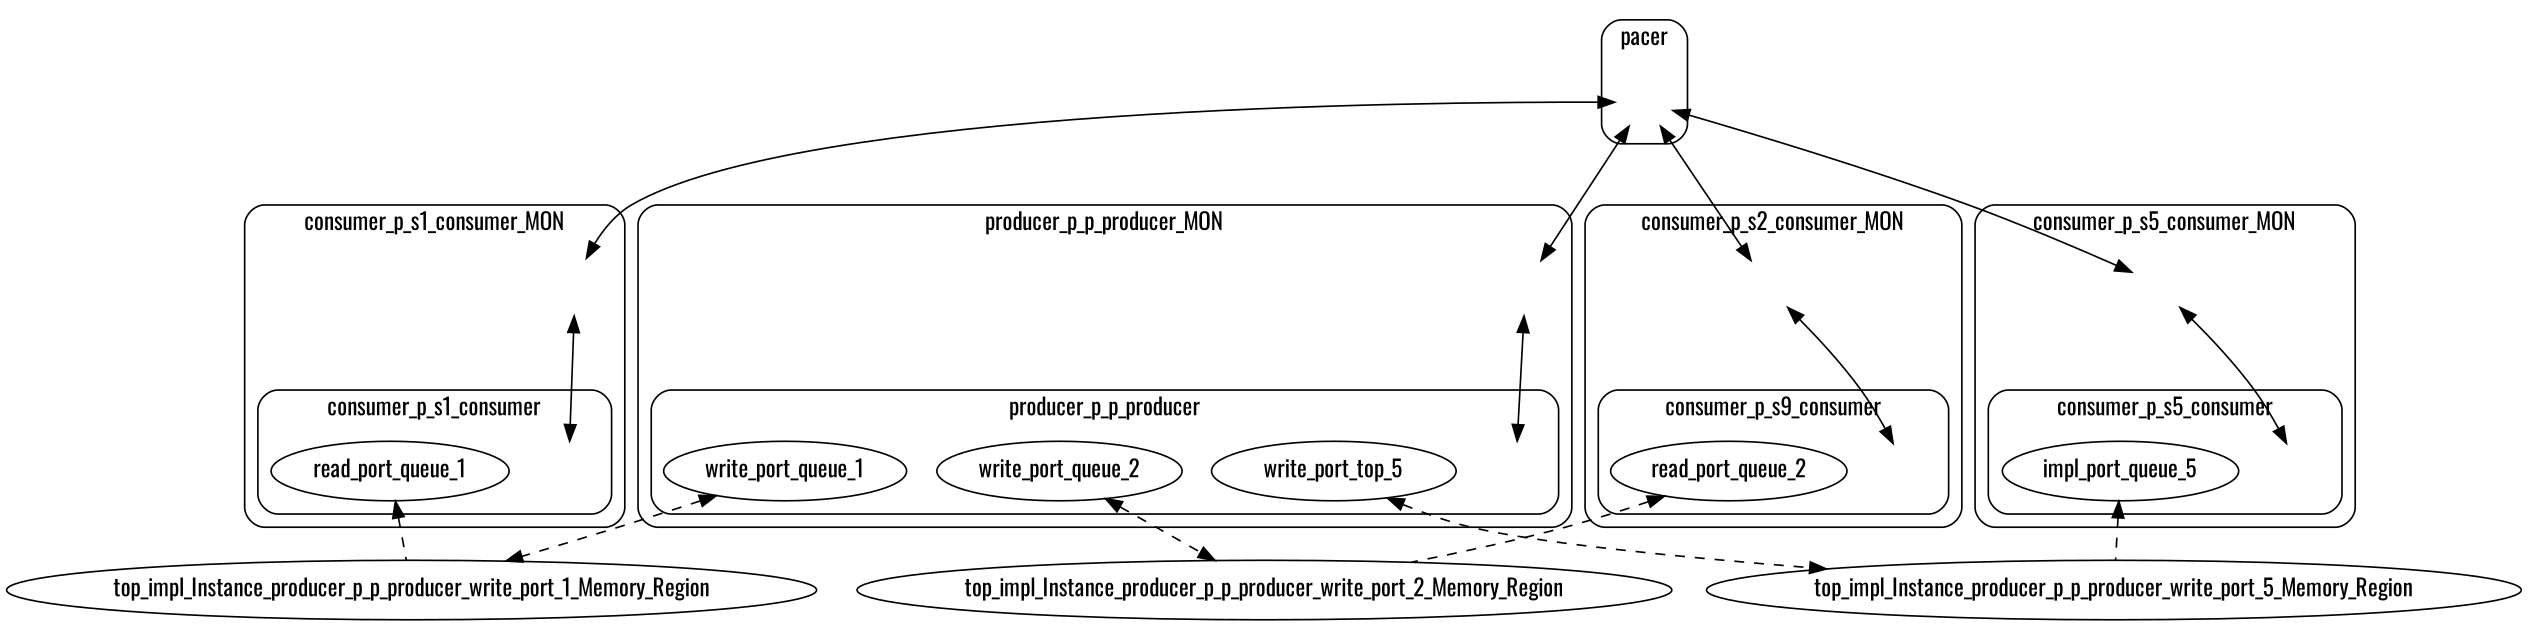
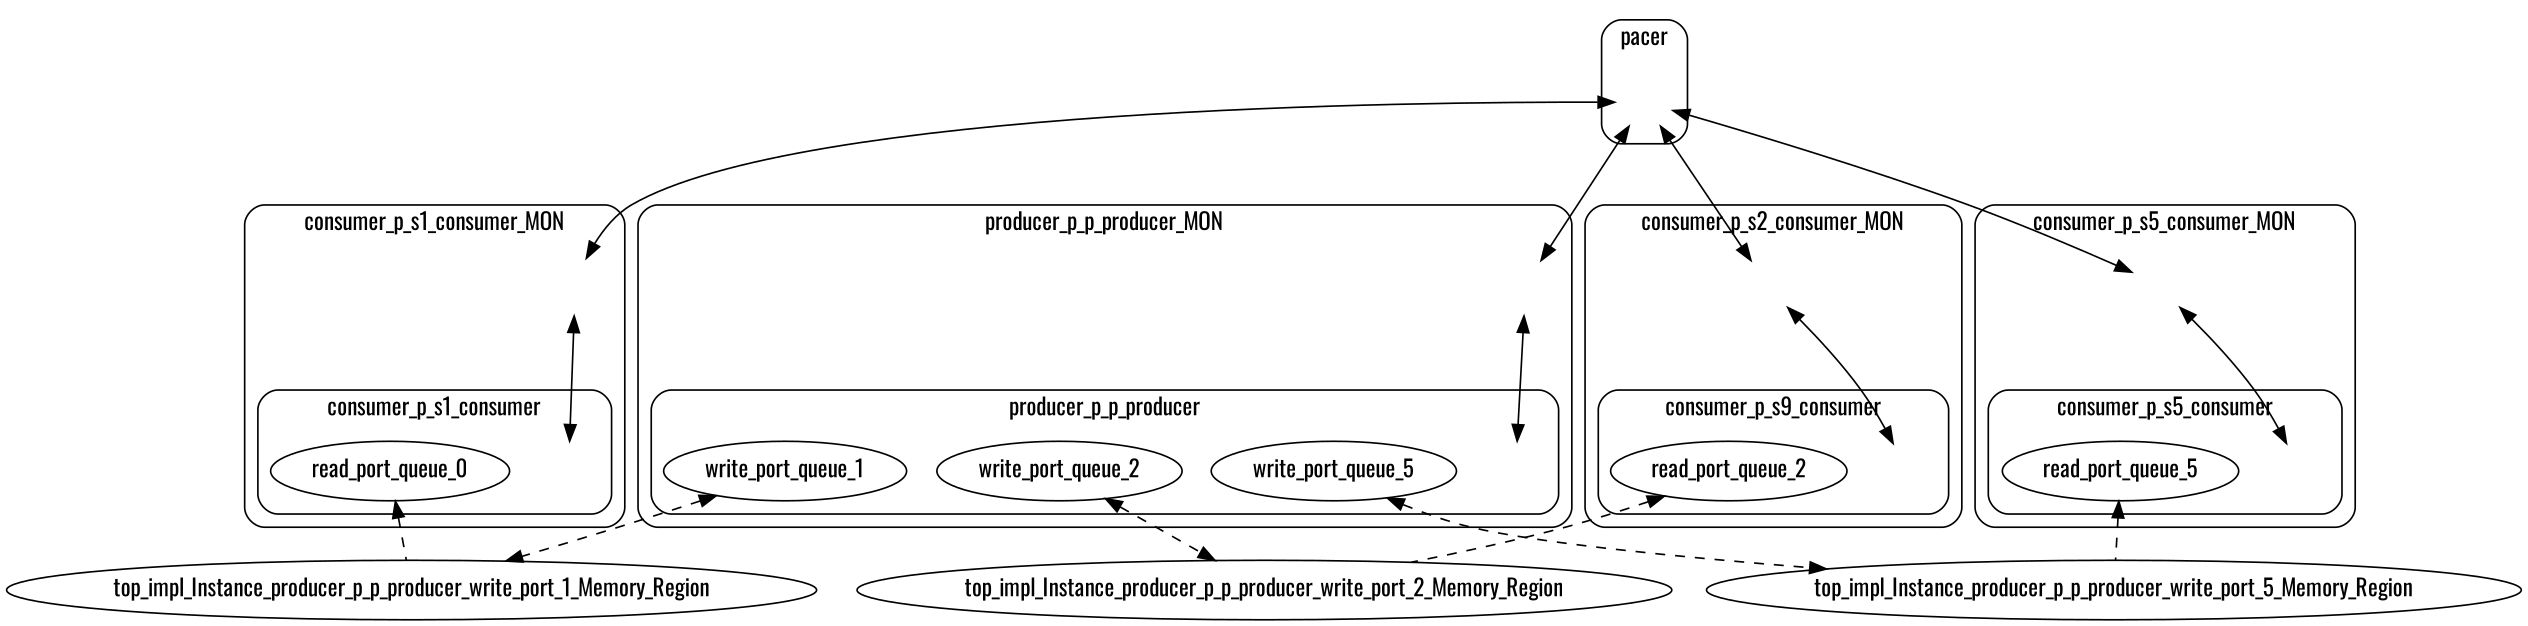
(390, 471) -> (390, 471)
(1334, 471) -> (1334, 471)
(2121, 471) -> (2121, 471)
